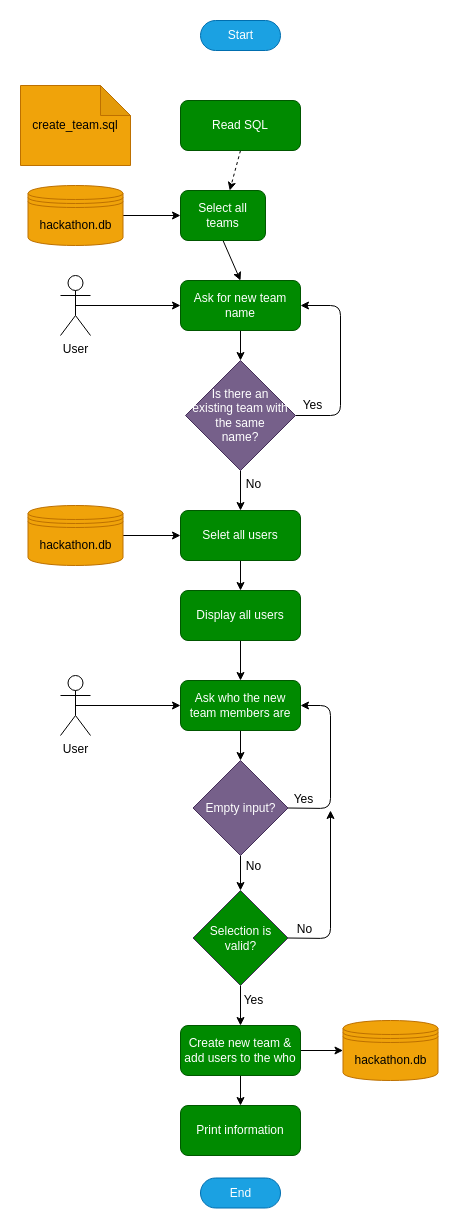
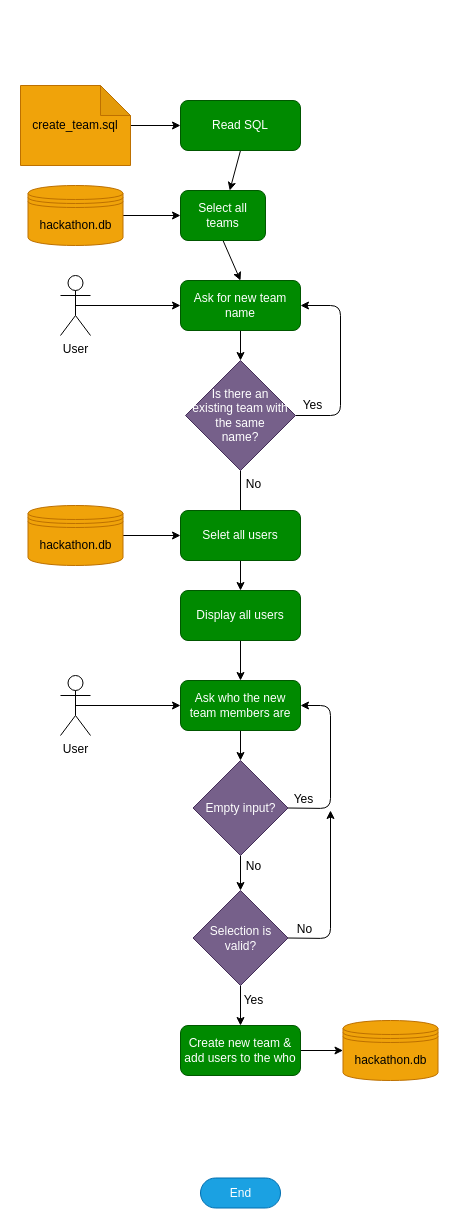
(241, 36) -> none
none -> (152, 126)
(236, 168) -> (236, 168)
(241, 502) -> (241, 505)
(241, 938) -> (241, 938)
(241, 1087) -> none
(241, 1131) -> none
